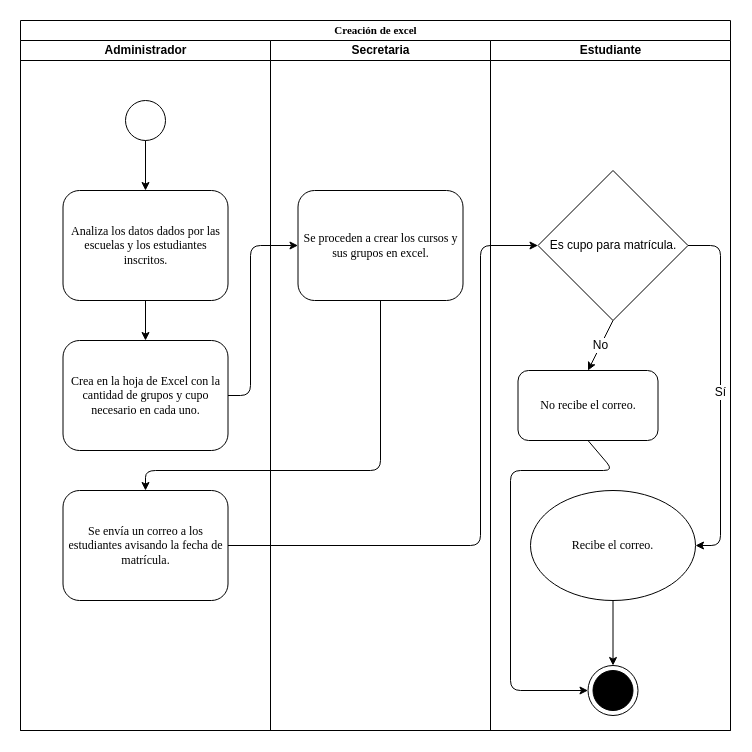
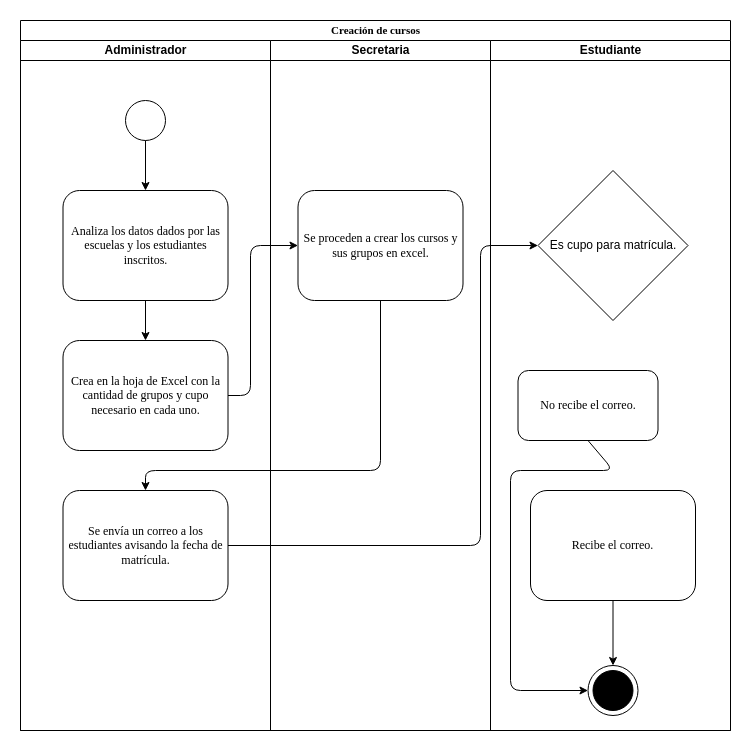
(376, 31) -> (376, 31)
(602, 342) -> none
(721, 389) -> none
(613, 546) -> (613, 546)
